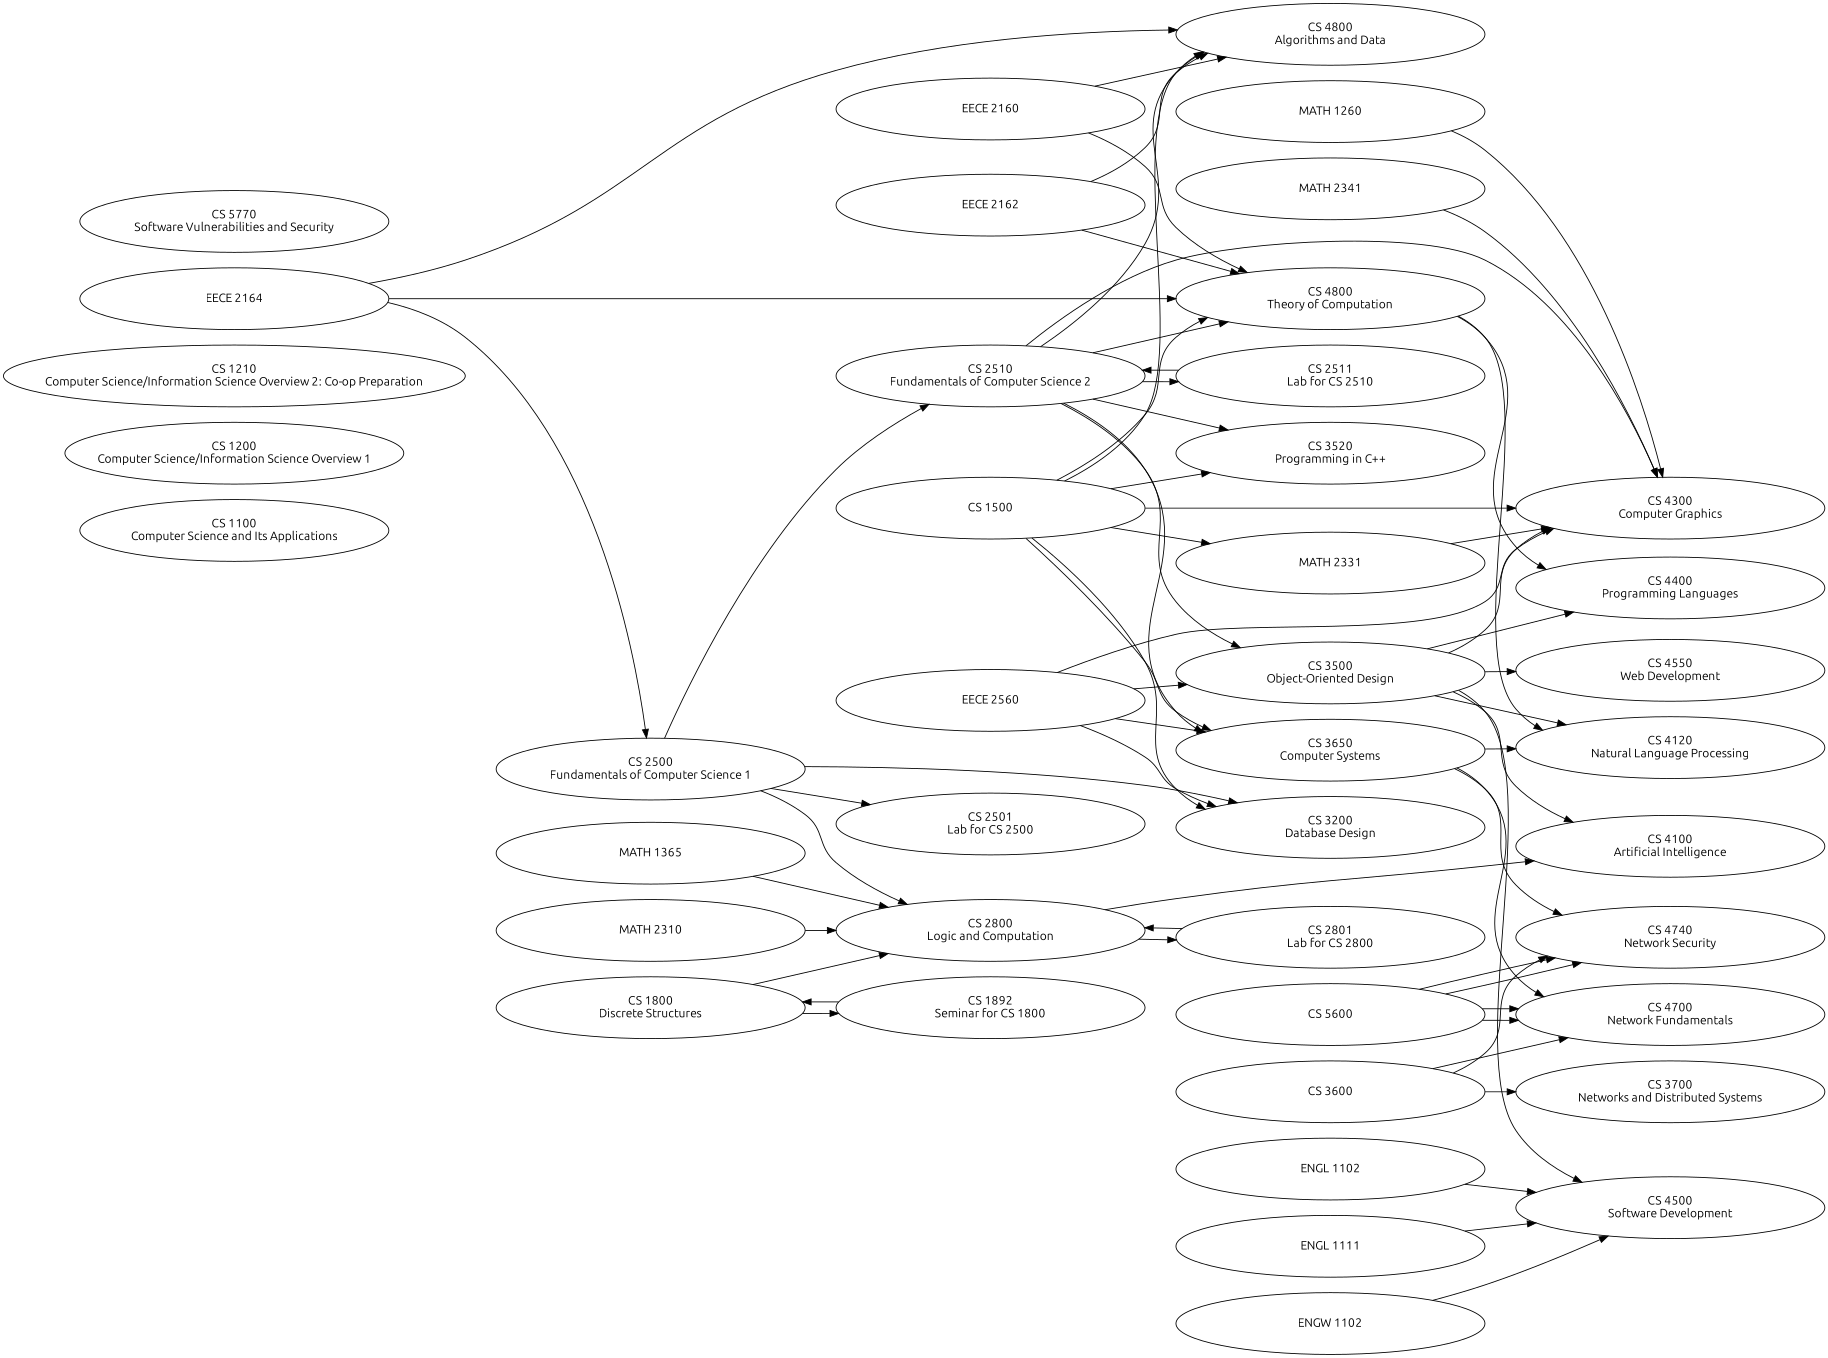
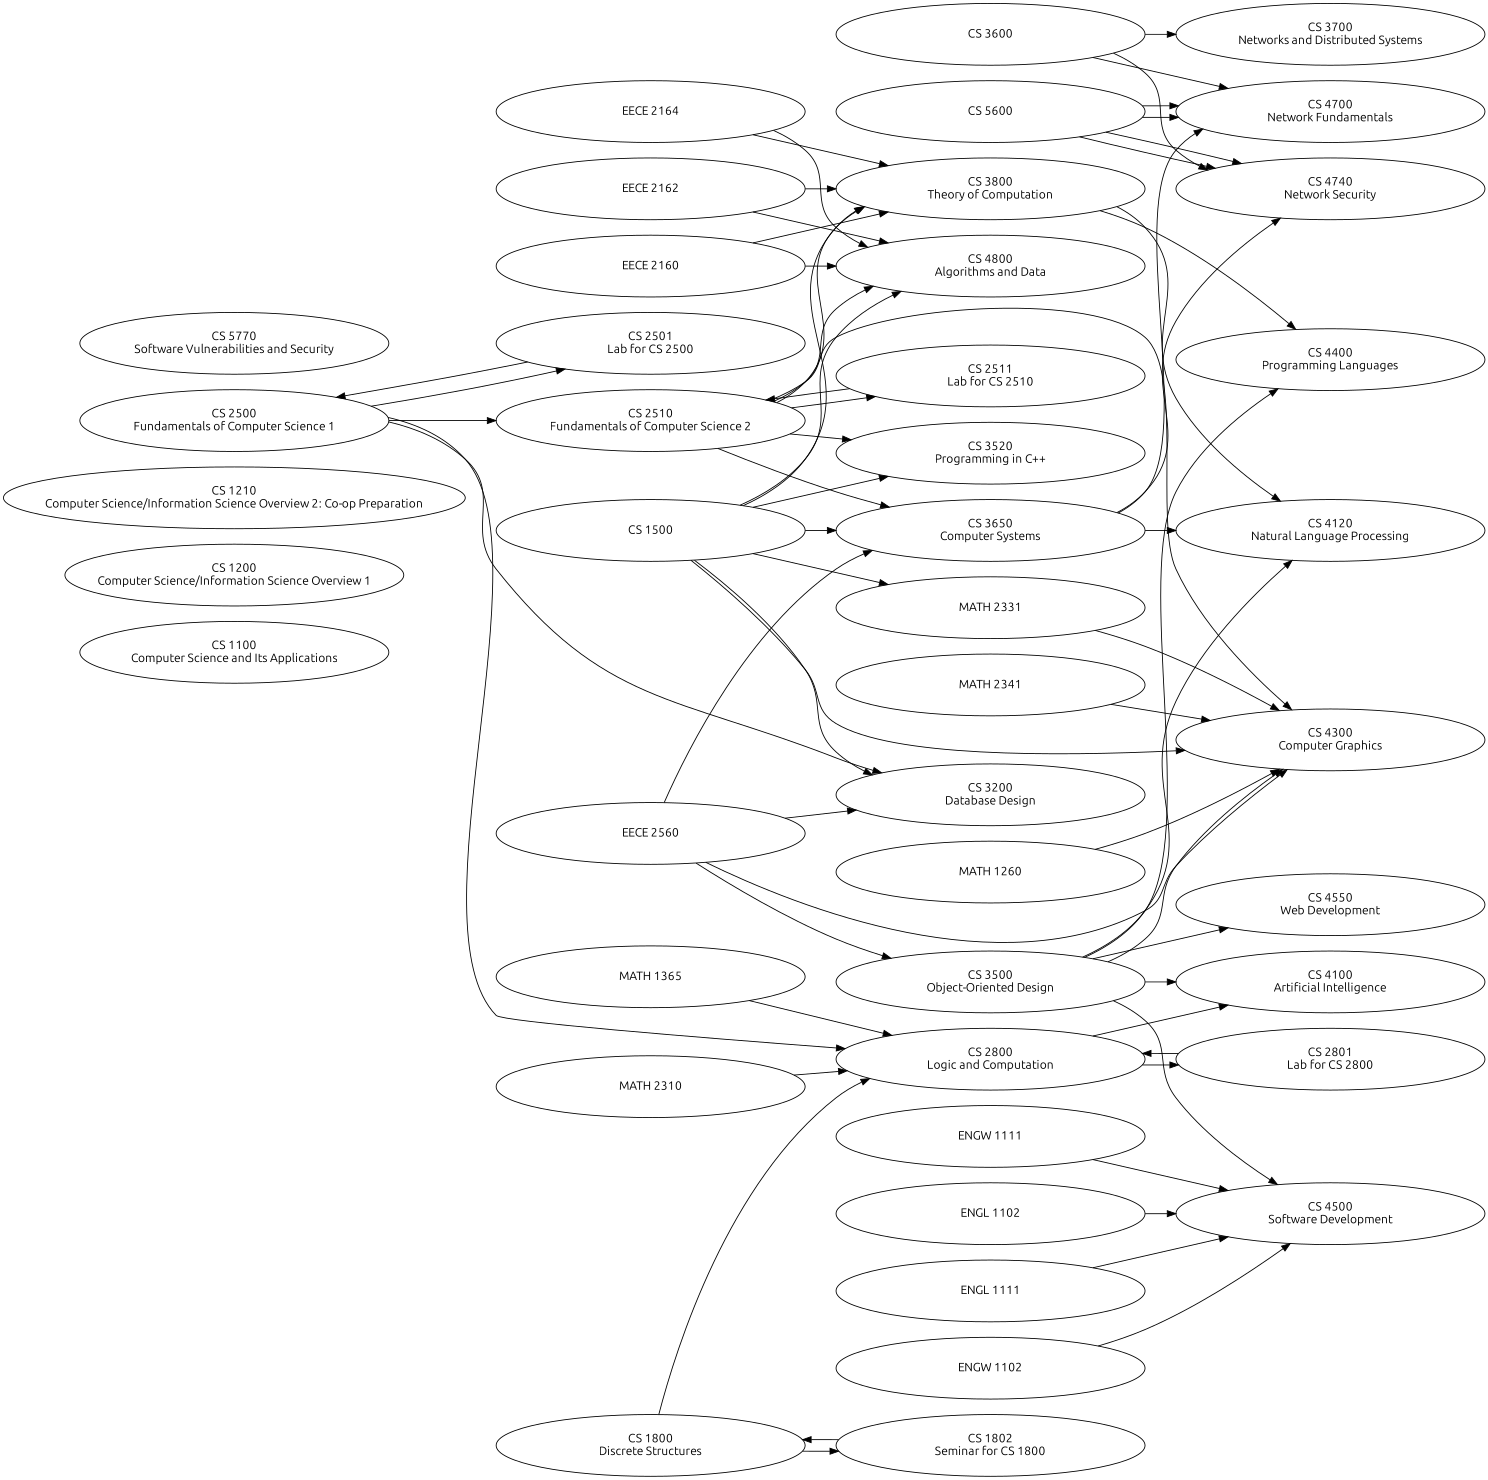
(1330, 299) -> (991, 189)
(572, 477) -> (436, 380)
(1164, 581) -> none
(991, 1008) -> (991, 1445)
none -> (991, 1136)
